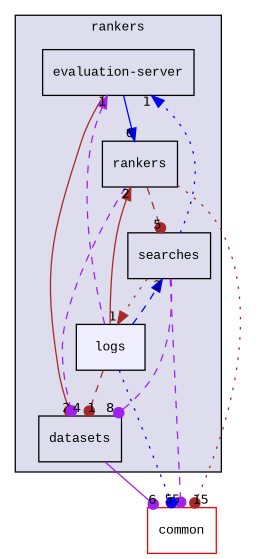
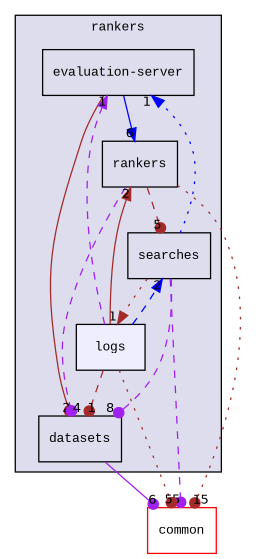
(144, 434) -> (144, 434)
